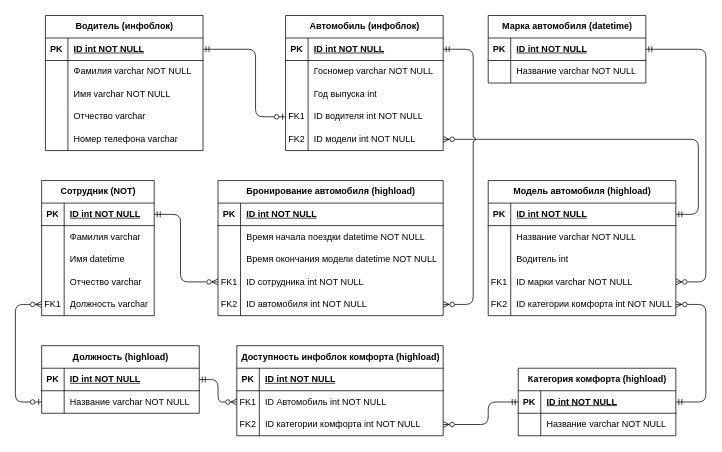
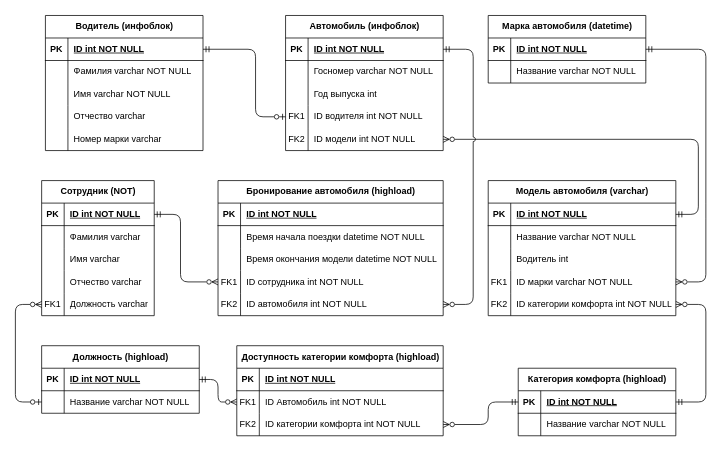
(127, 139) -> (119, 139)
(582, 192) -> (582, 192)
(99, 259) -> (98, 259)
(341, 357) -> (341, 357)
